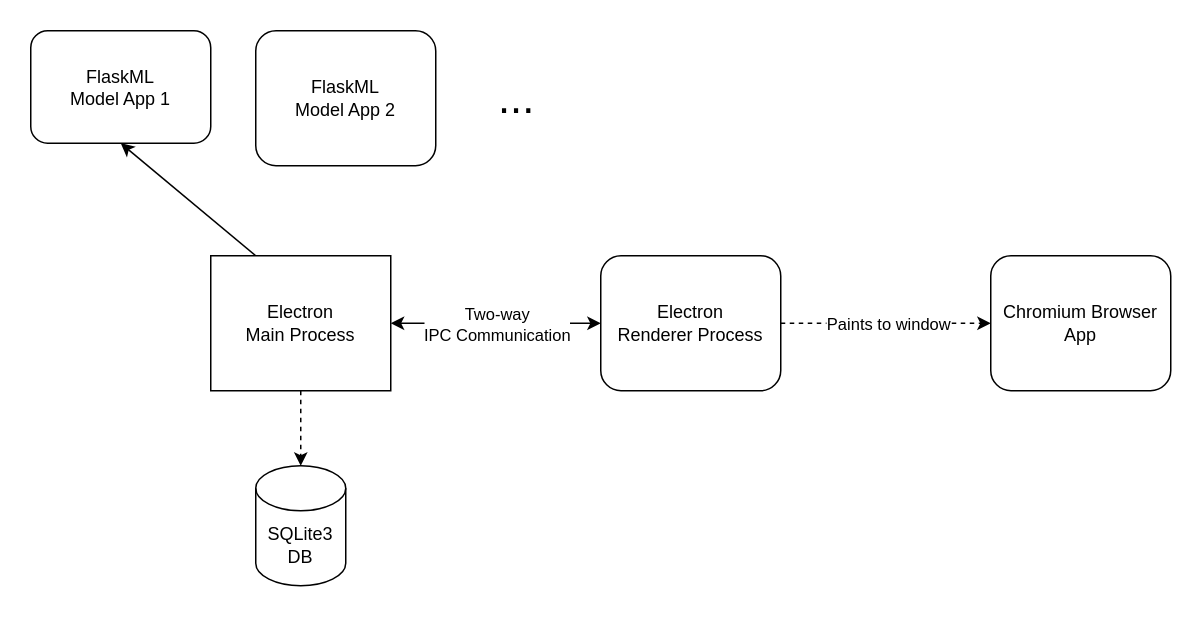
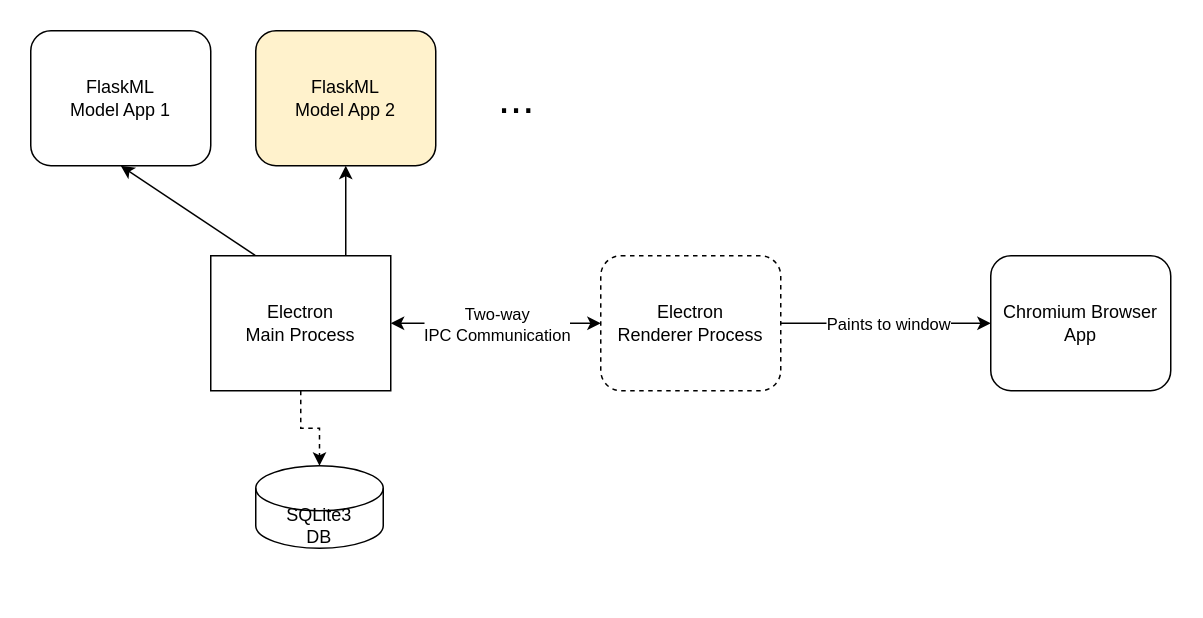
(121, 87) -> (121, 98)
(346, 98) -> (346, 98)
none -> (346, 216)
(691, 323) -> (691, 323)
(805, 323) -> (805, 323)
(301, 526) -> (320, 507)
